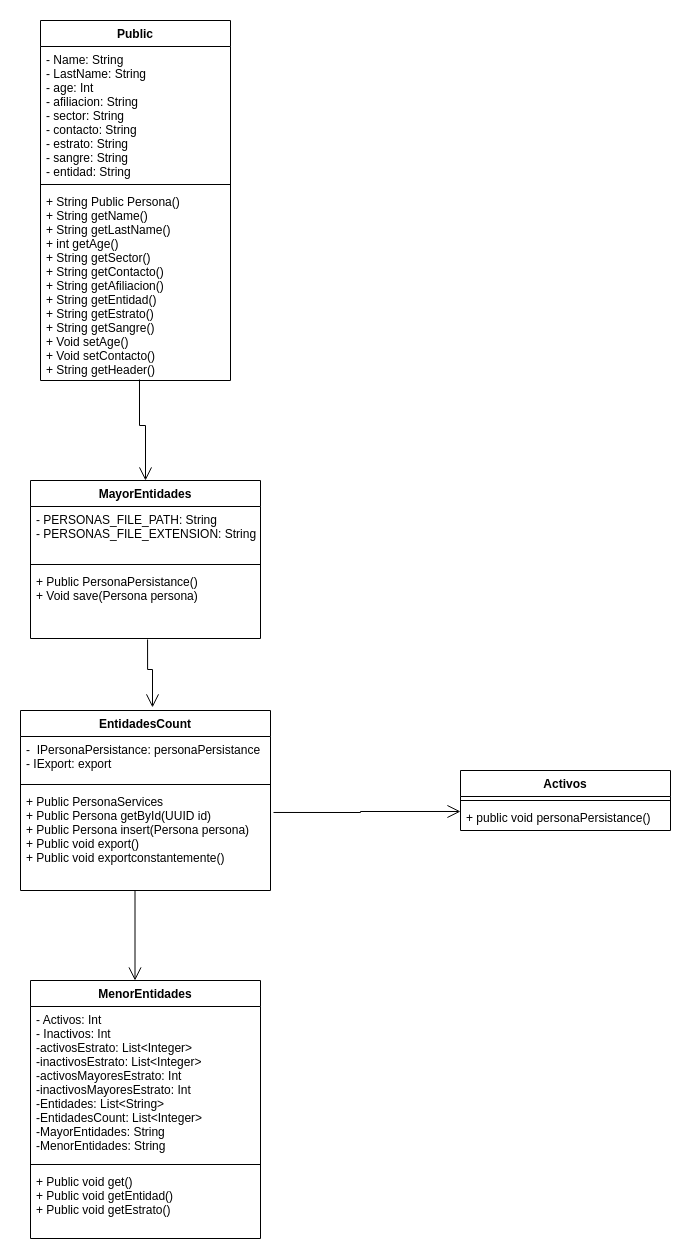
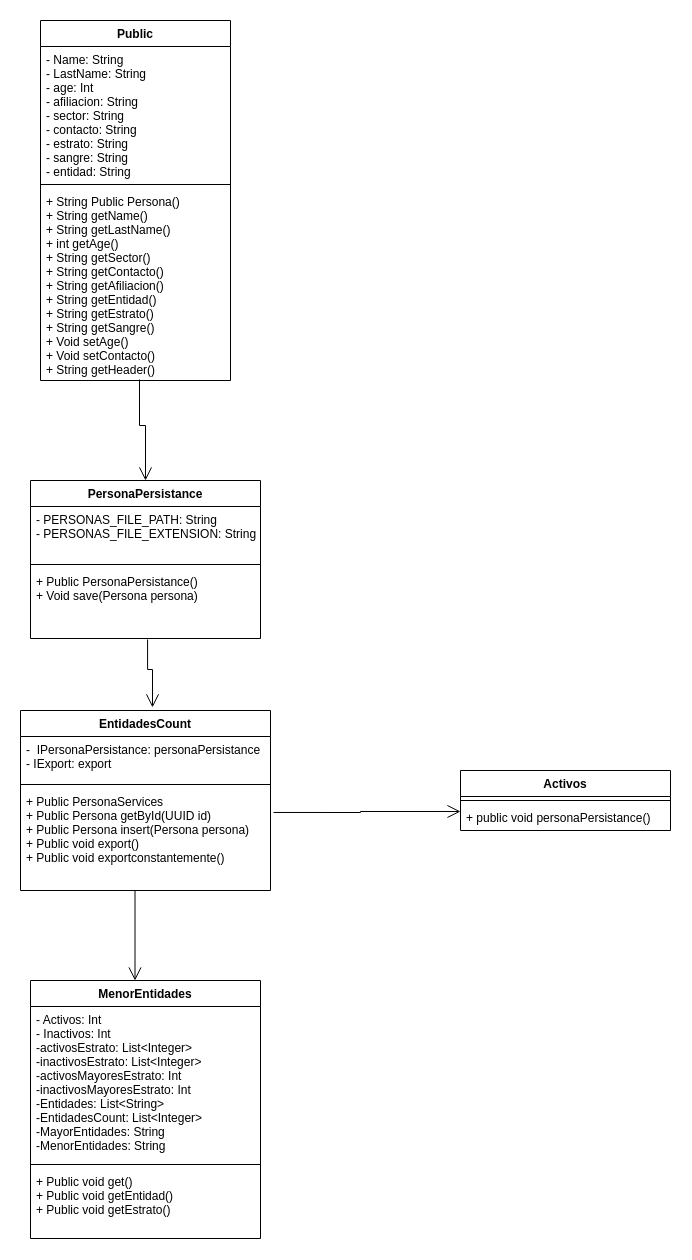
(145, 494) -> (145, 494)
